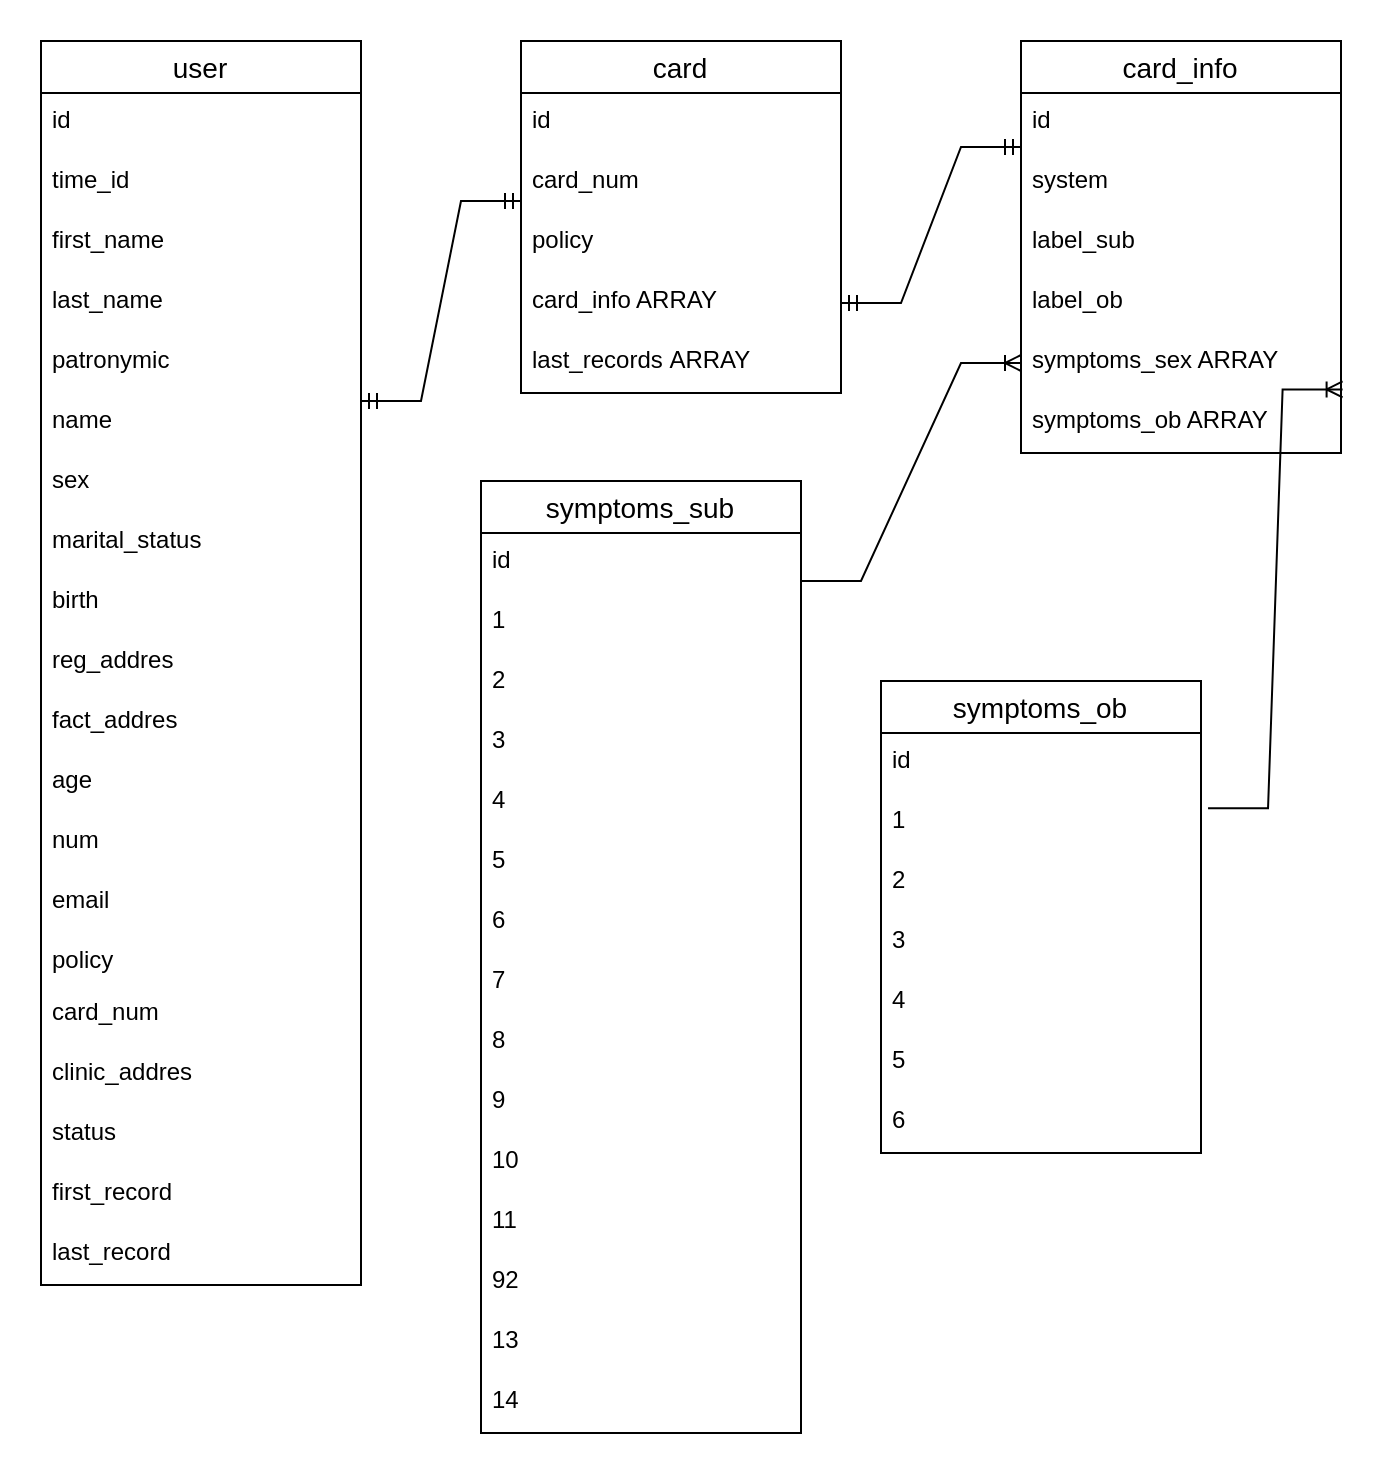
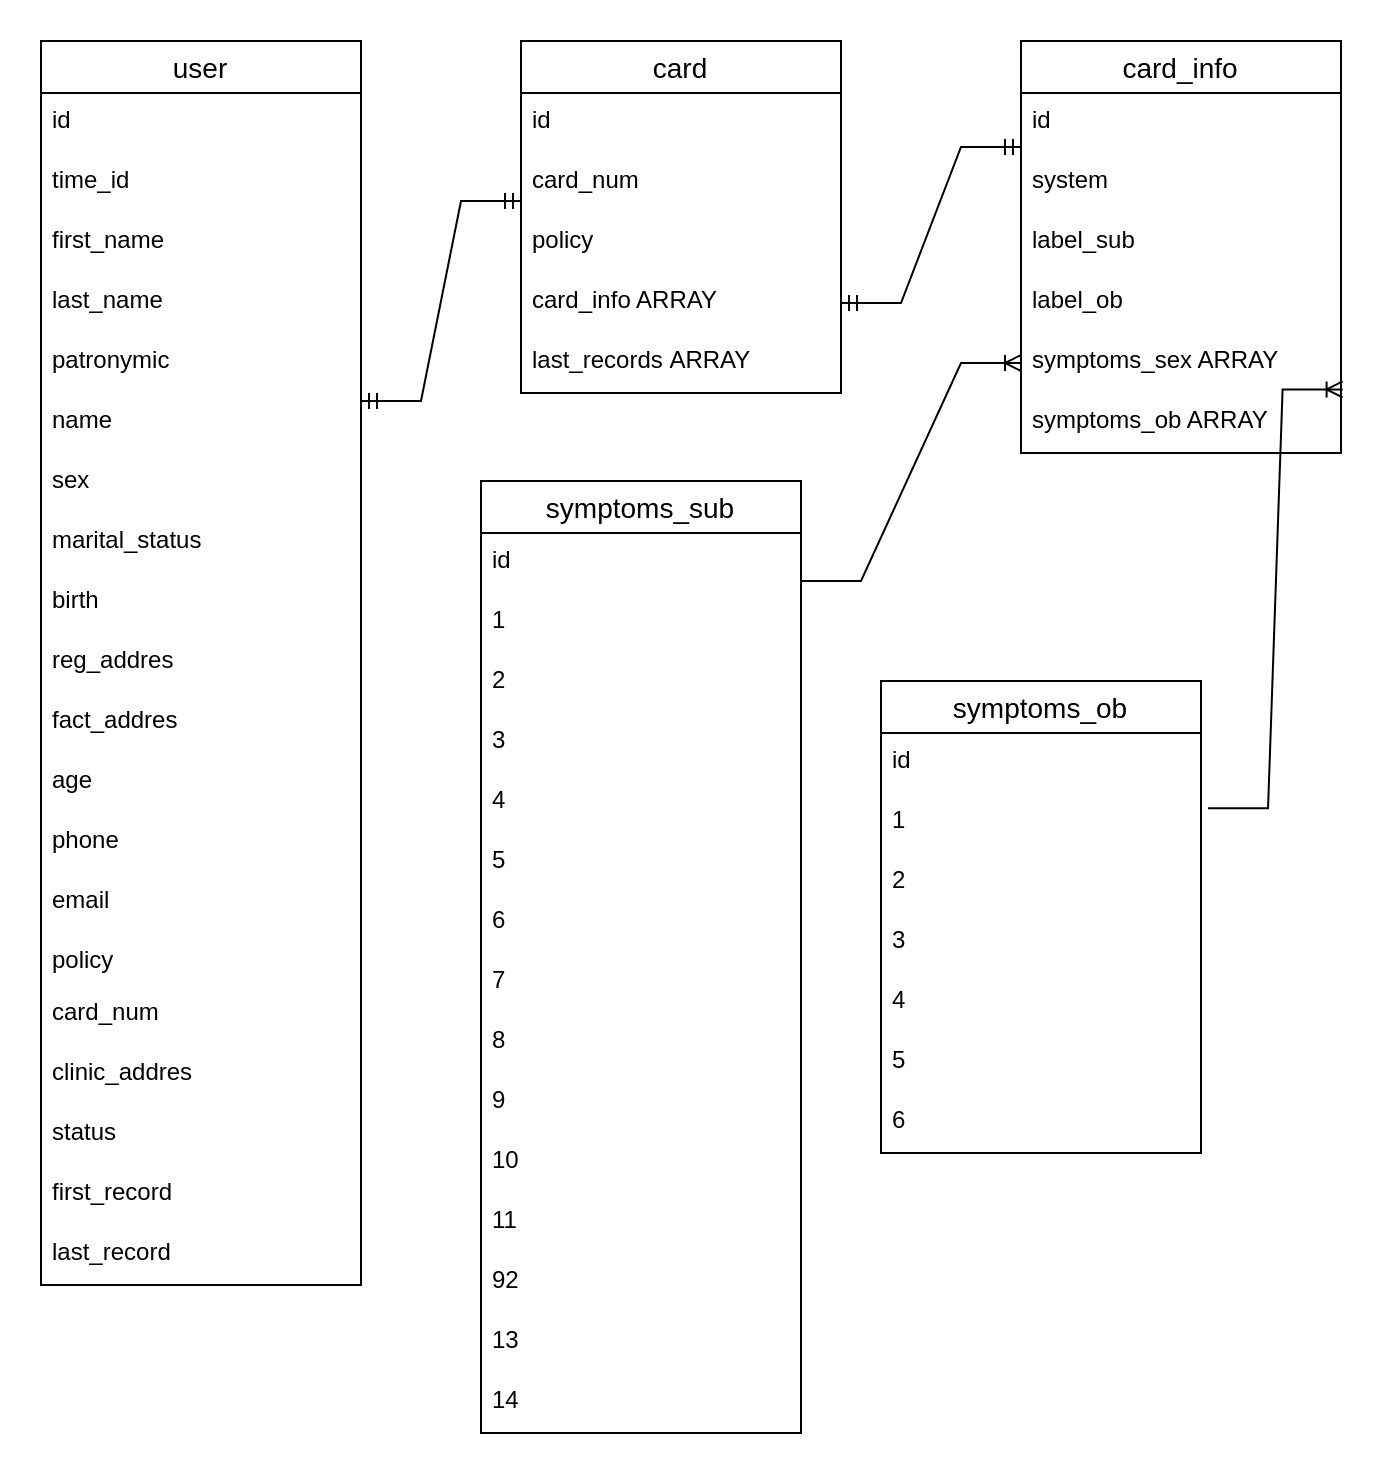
(72, 840) -> (86, 840)
